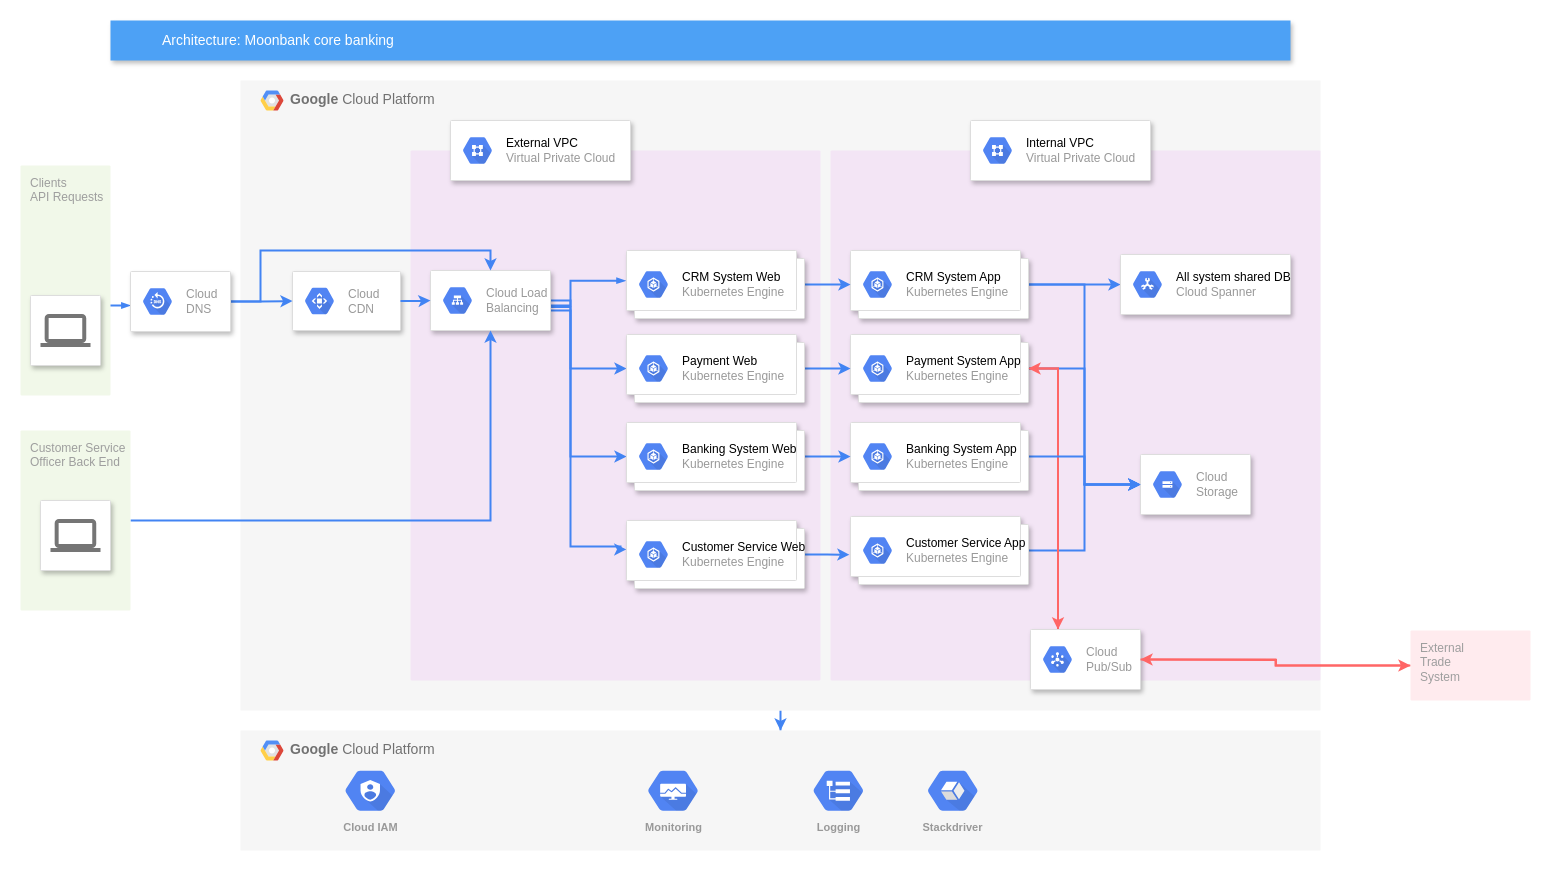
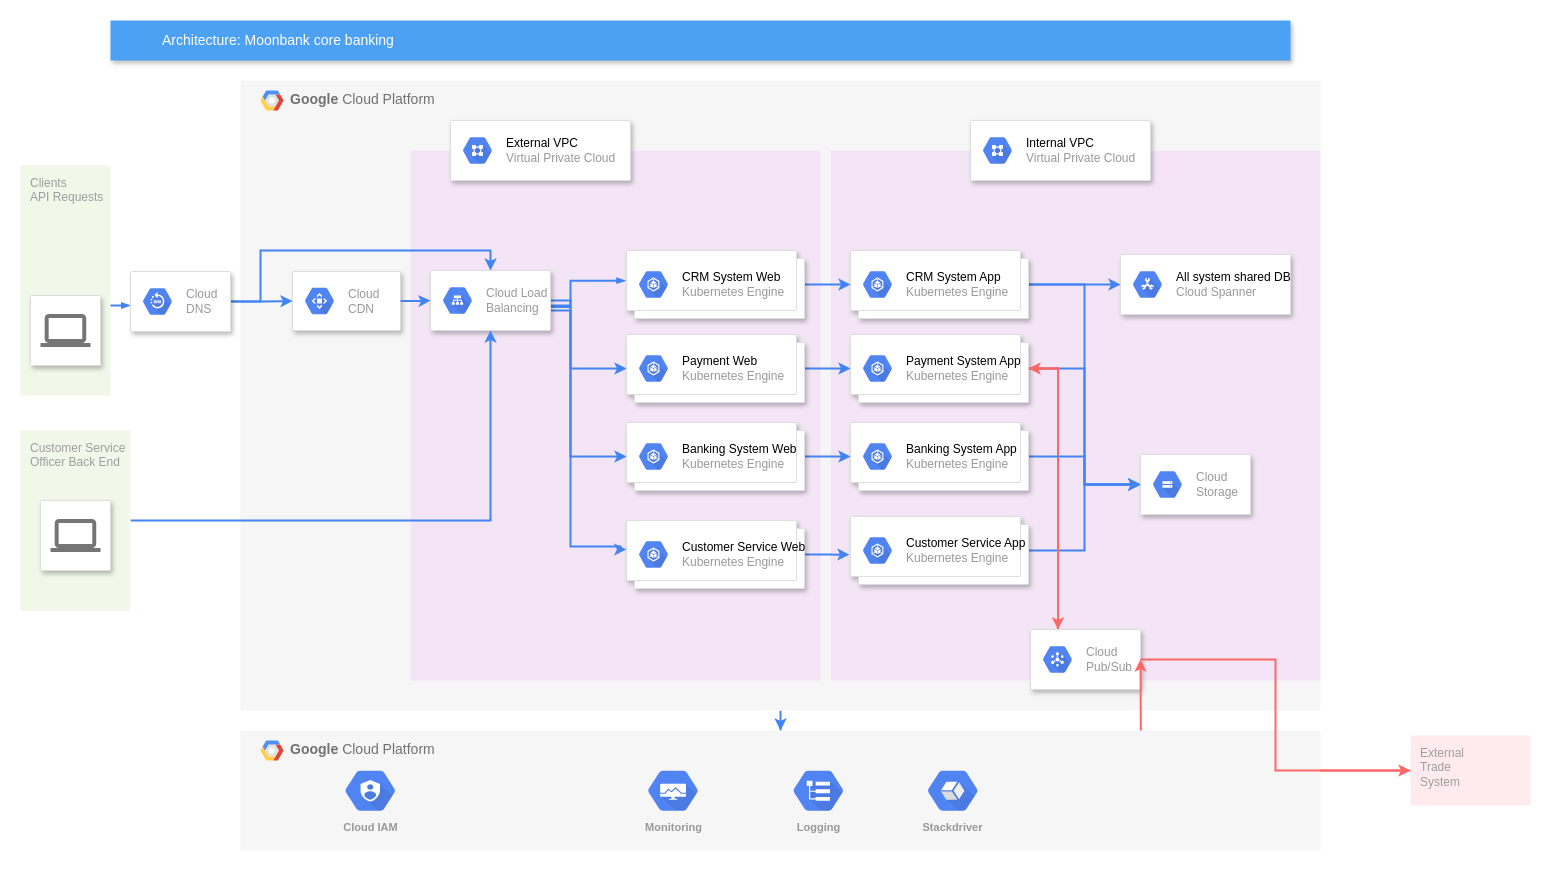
(1471, 666) -> (1471, 771)
(838, 791) -> (818, 791)
